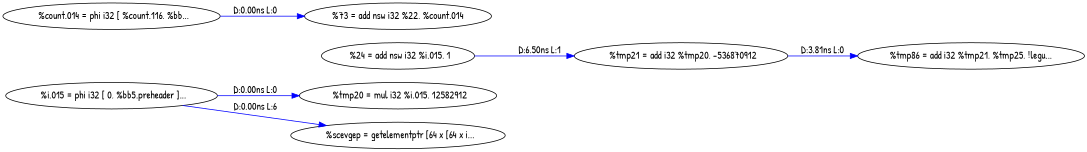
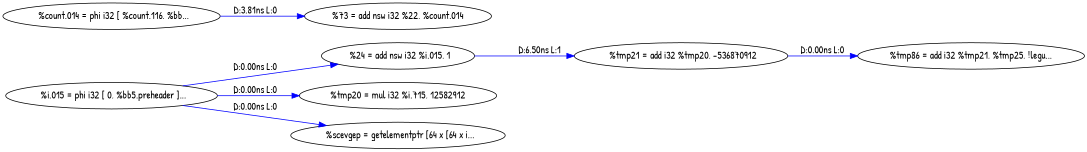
(255, 11) -> (255, 11)
(823, 50) -> (823, 50)
none -> (257, 76)
(398, 96) -> (398, 96)
(255, 107) -> (255, 107)
